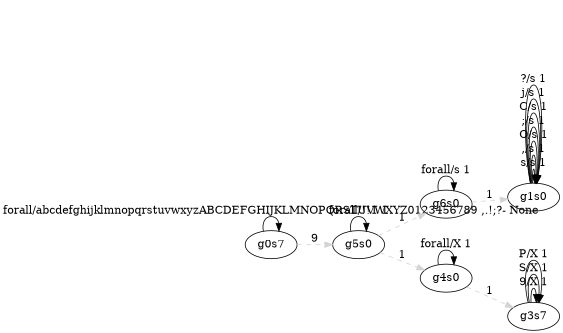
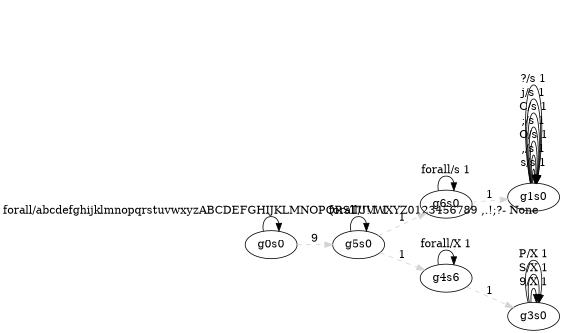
(271, 245) -> (271, 245)
(446, 278) -> (446, 278)
(534, 316) -> (534, 316)
